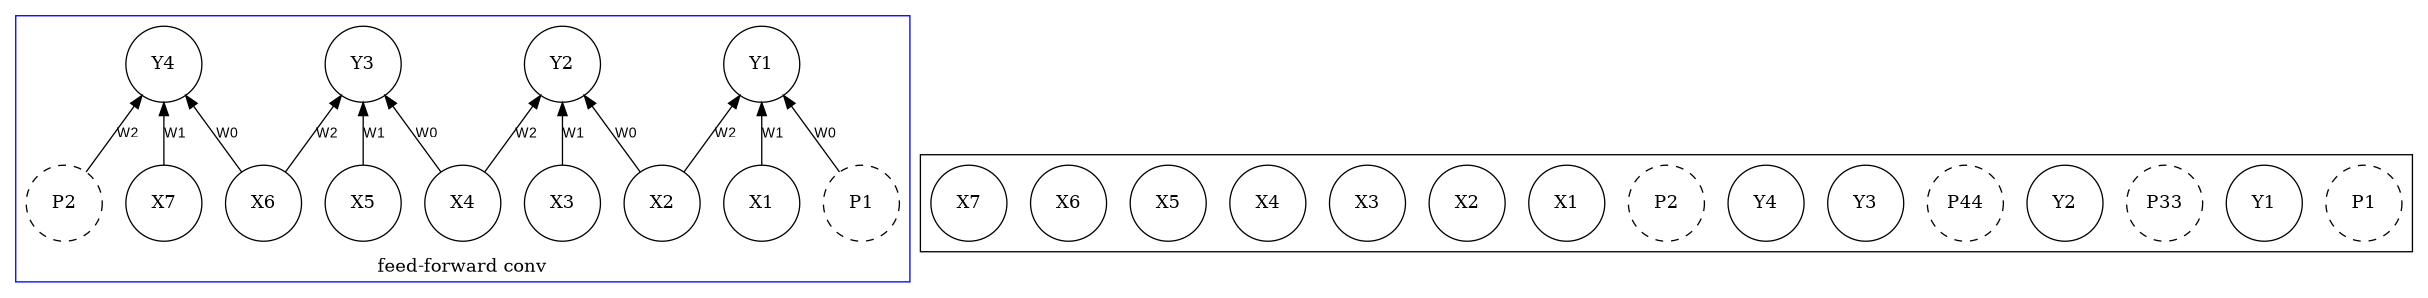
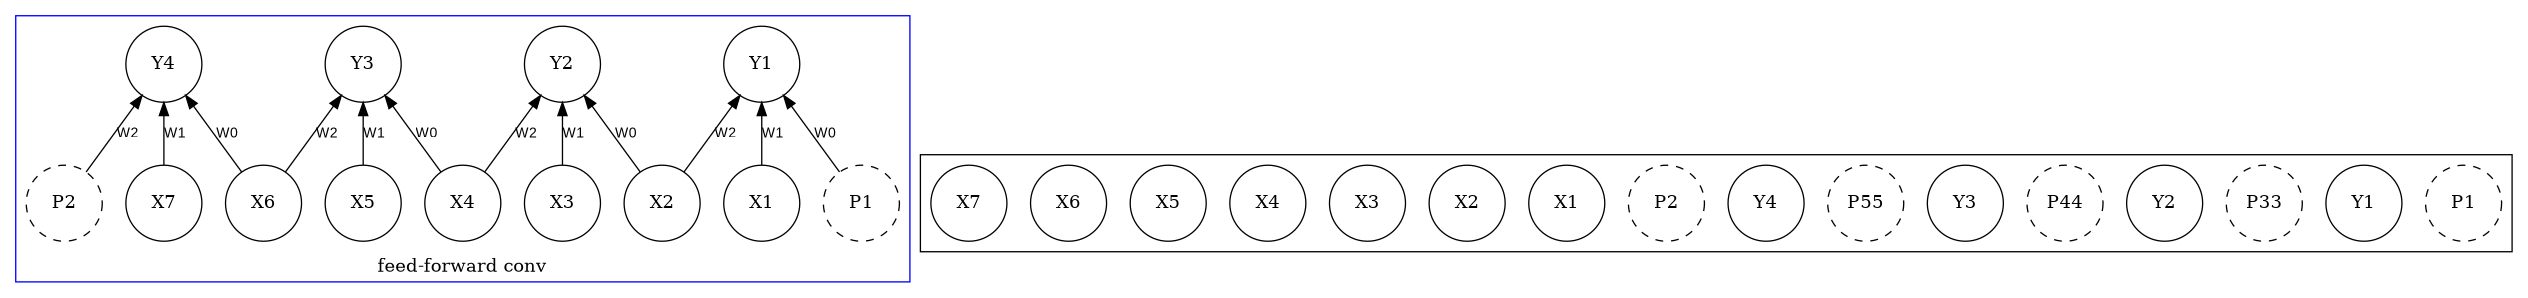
none -> (1866, 203)
